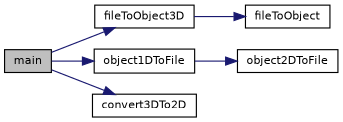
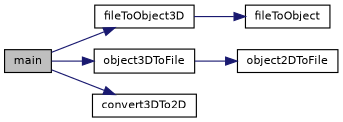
(144, 61) -> (144, 61)
